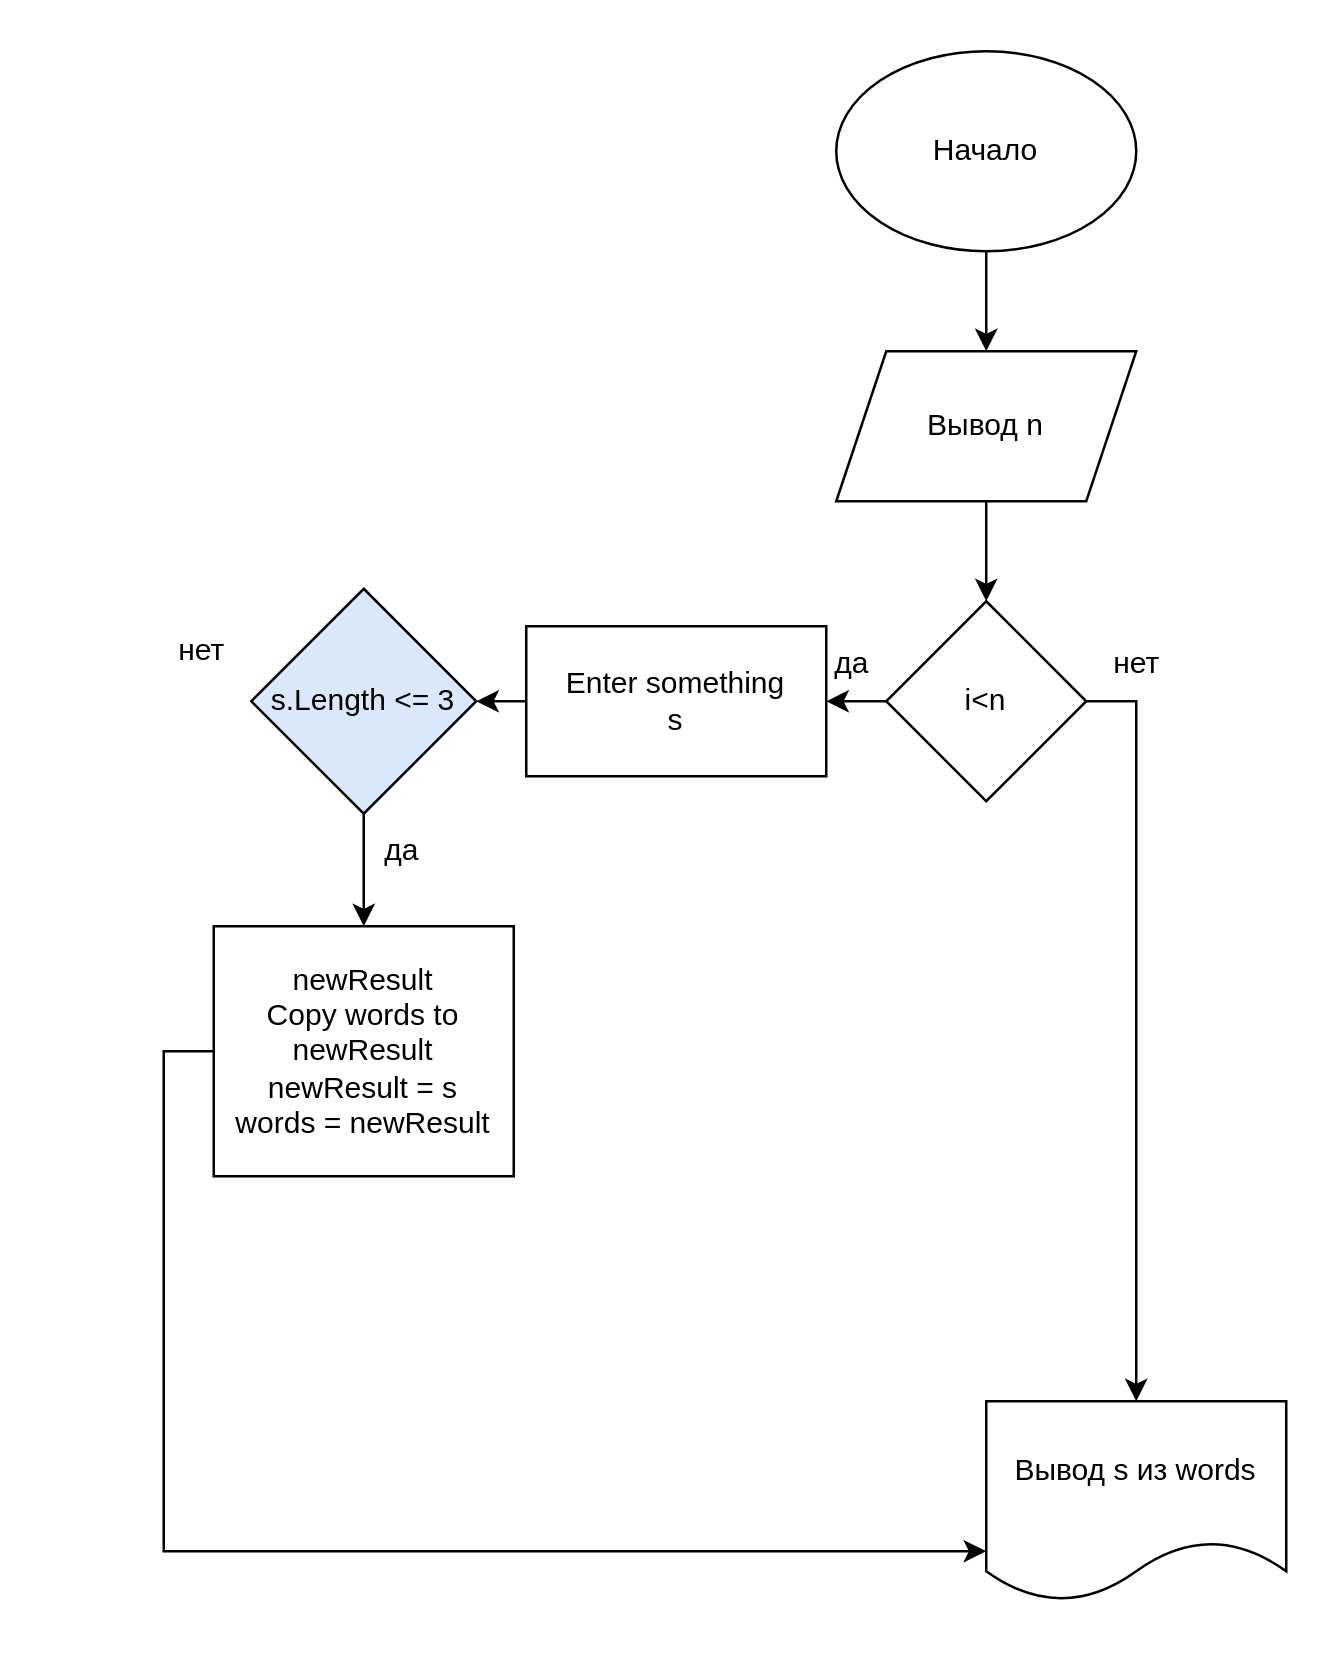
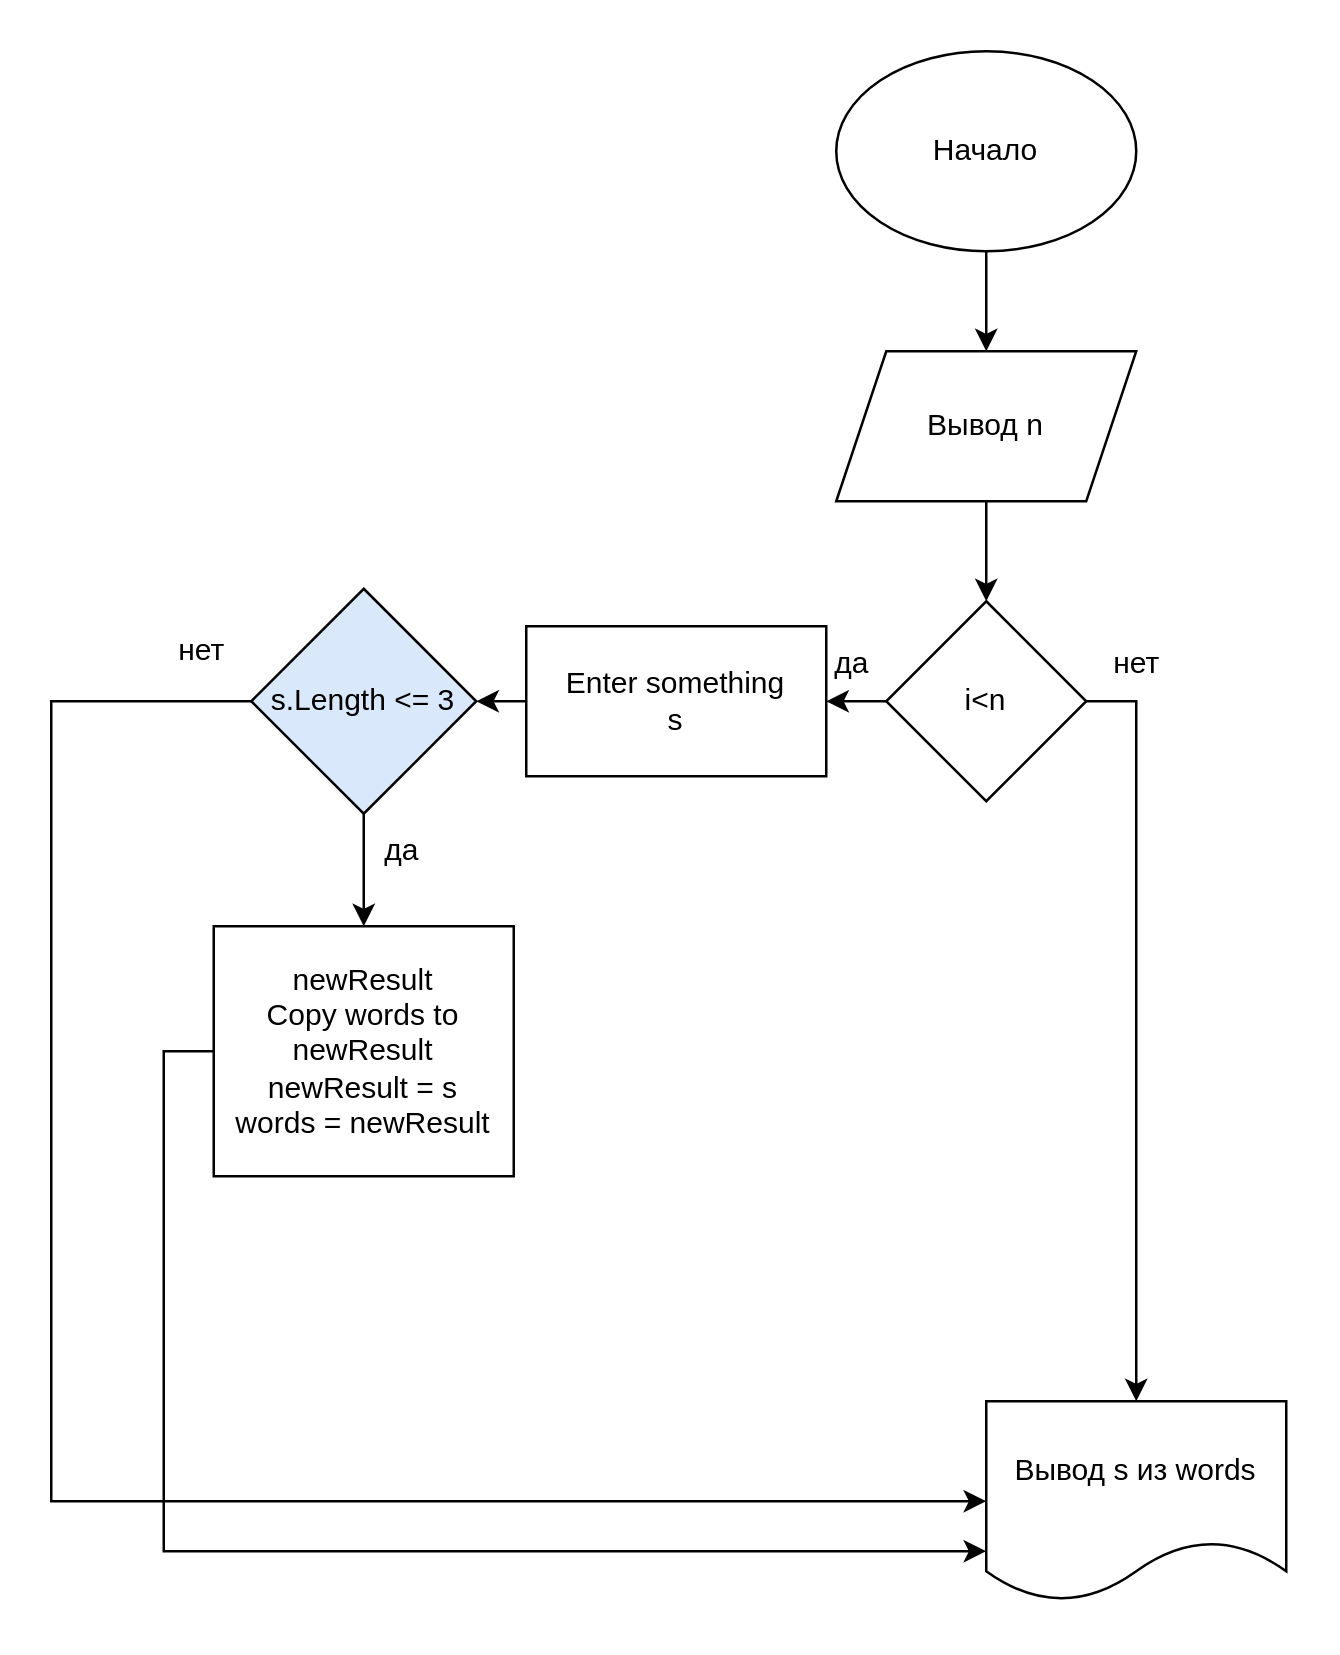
none -> (51, 1055)
